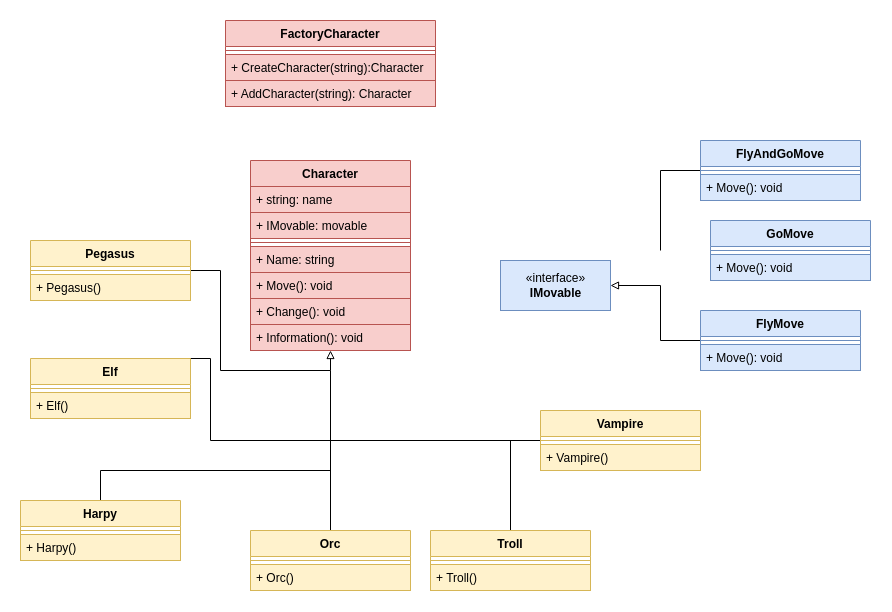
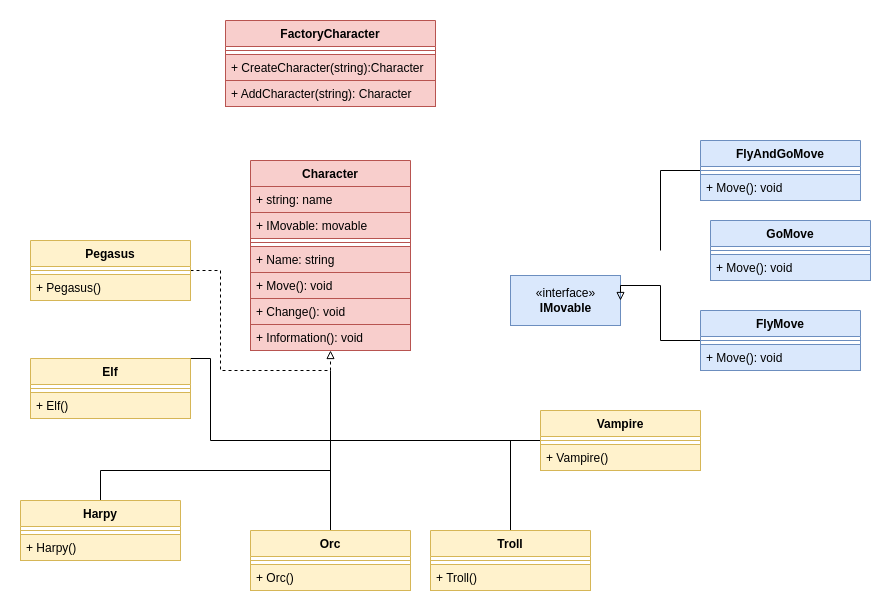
(556, 286) -> (566, 301)
(221, 367) -> (221, 367)
